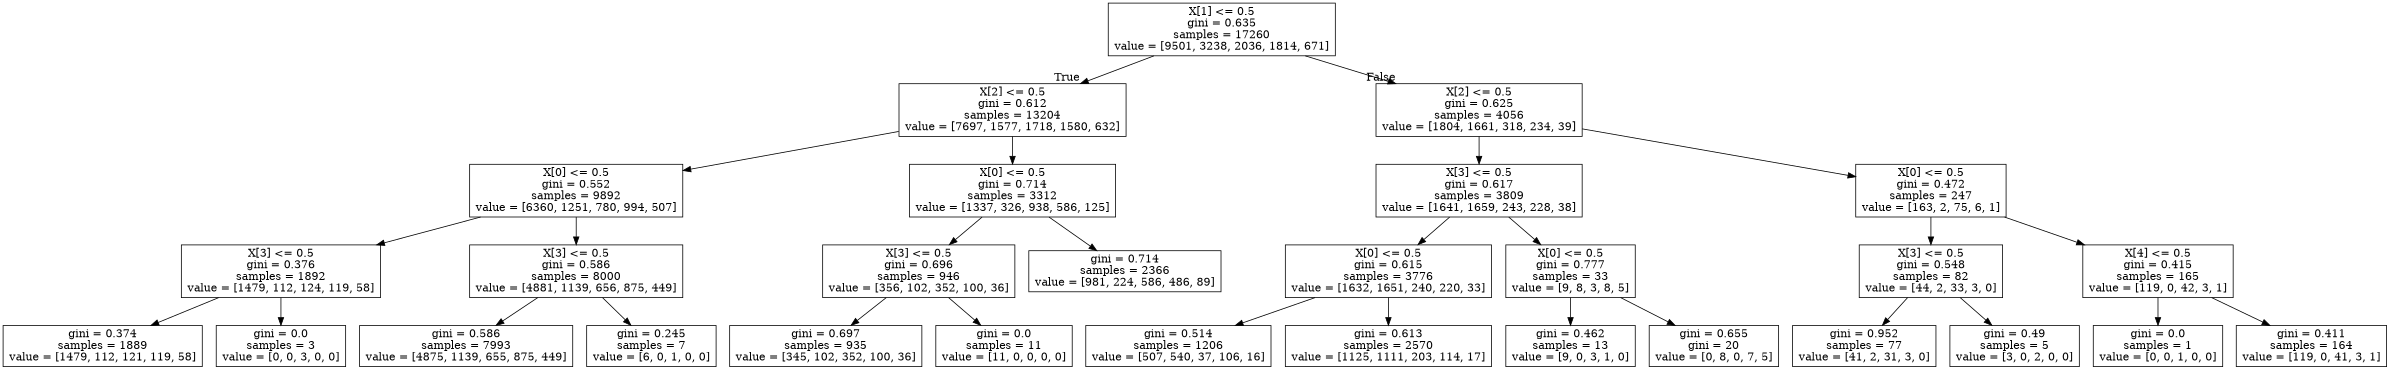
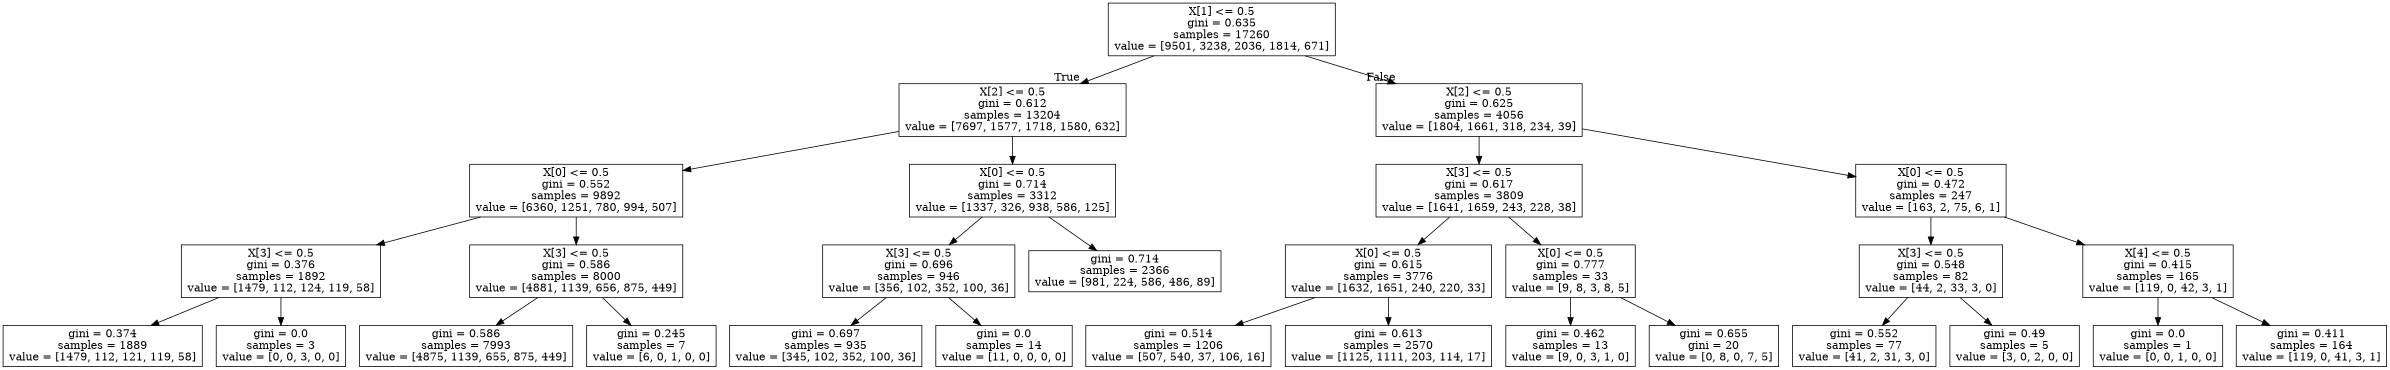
(1004, 346) -> (1004, 346)
(1864, 346) -> (1864, 346)
